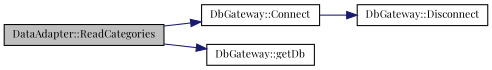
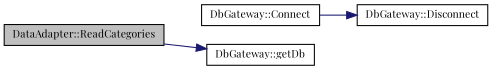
(177, 24) -> none
